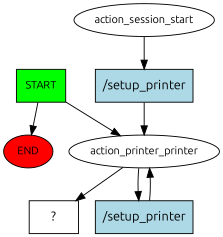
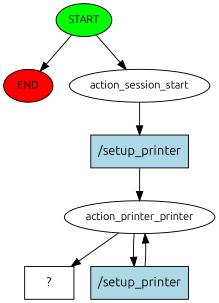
(41, 86) -> (84, 20)
(89, 116) -> (108, 49)
